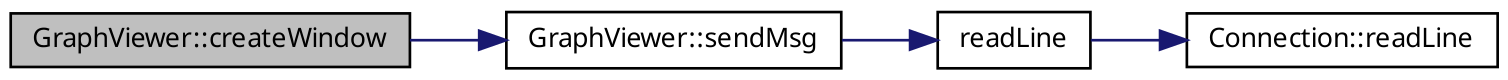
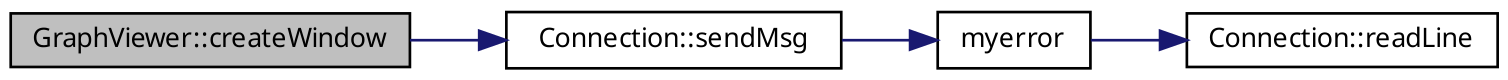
(674, 40) -> (674, 40)
(1014, 40) -> (1014, 40)
